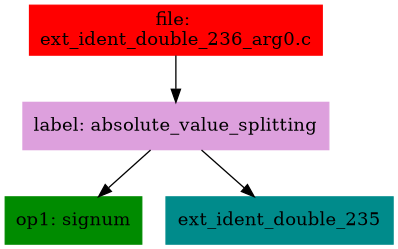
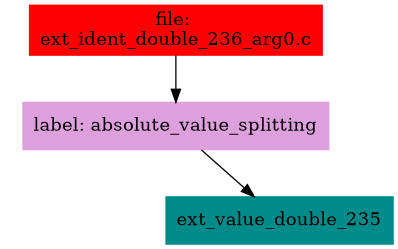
(74, 220) -> none
(280, 220) -> (280, 220)
